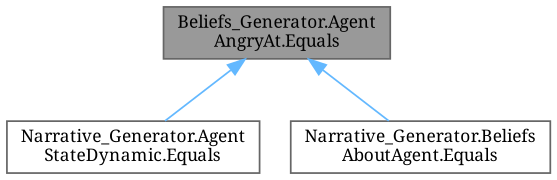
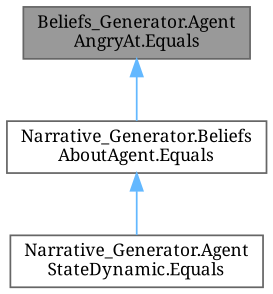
(198, 95) -> (137, 213)
